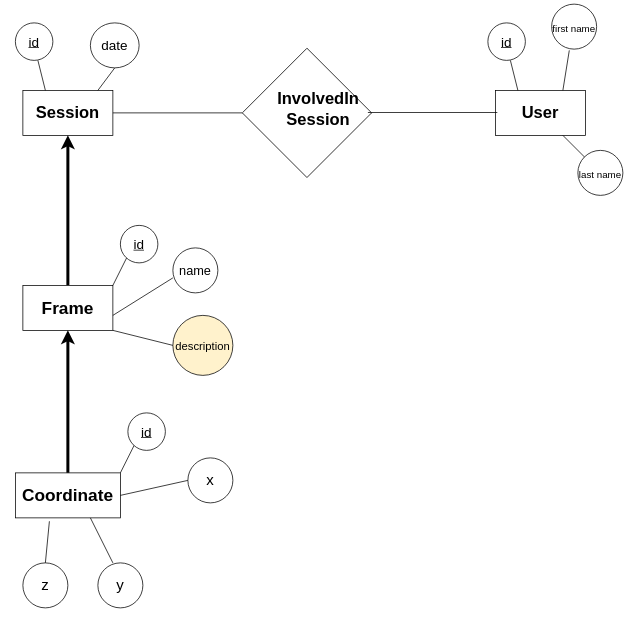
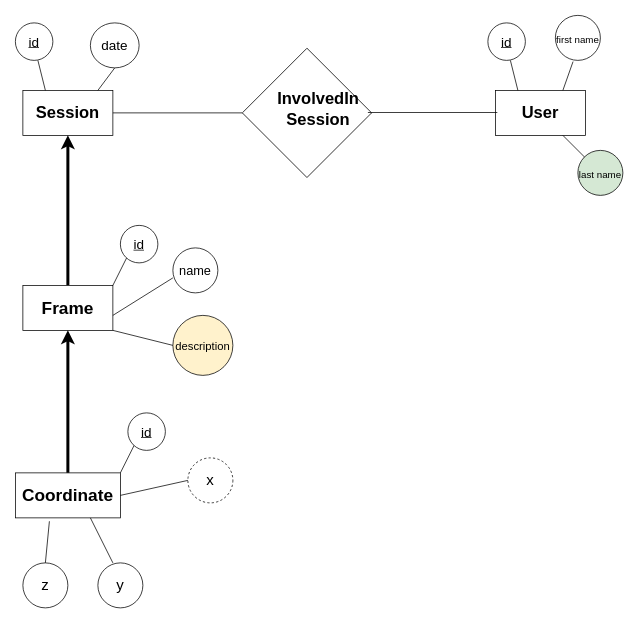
(574, 27) -> (578, 38)
(600, 173) -> (600, 173)
(210, 480) -> (210, 480)
